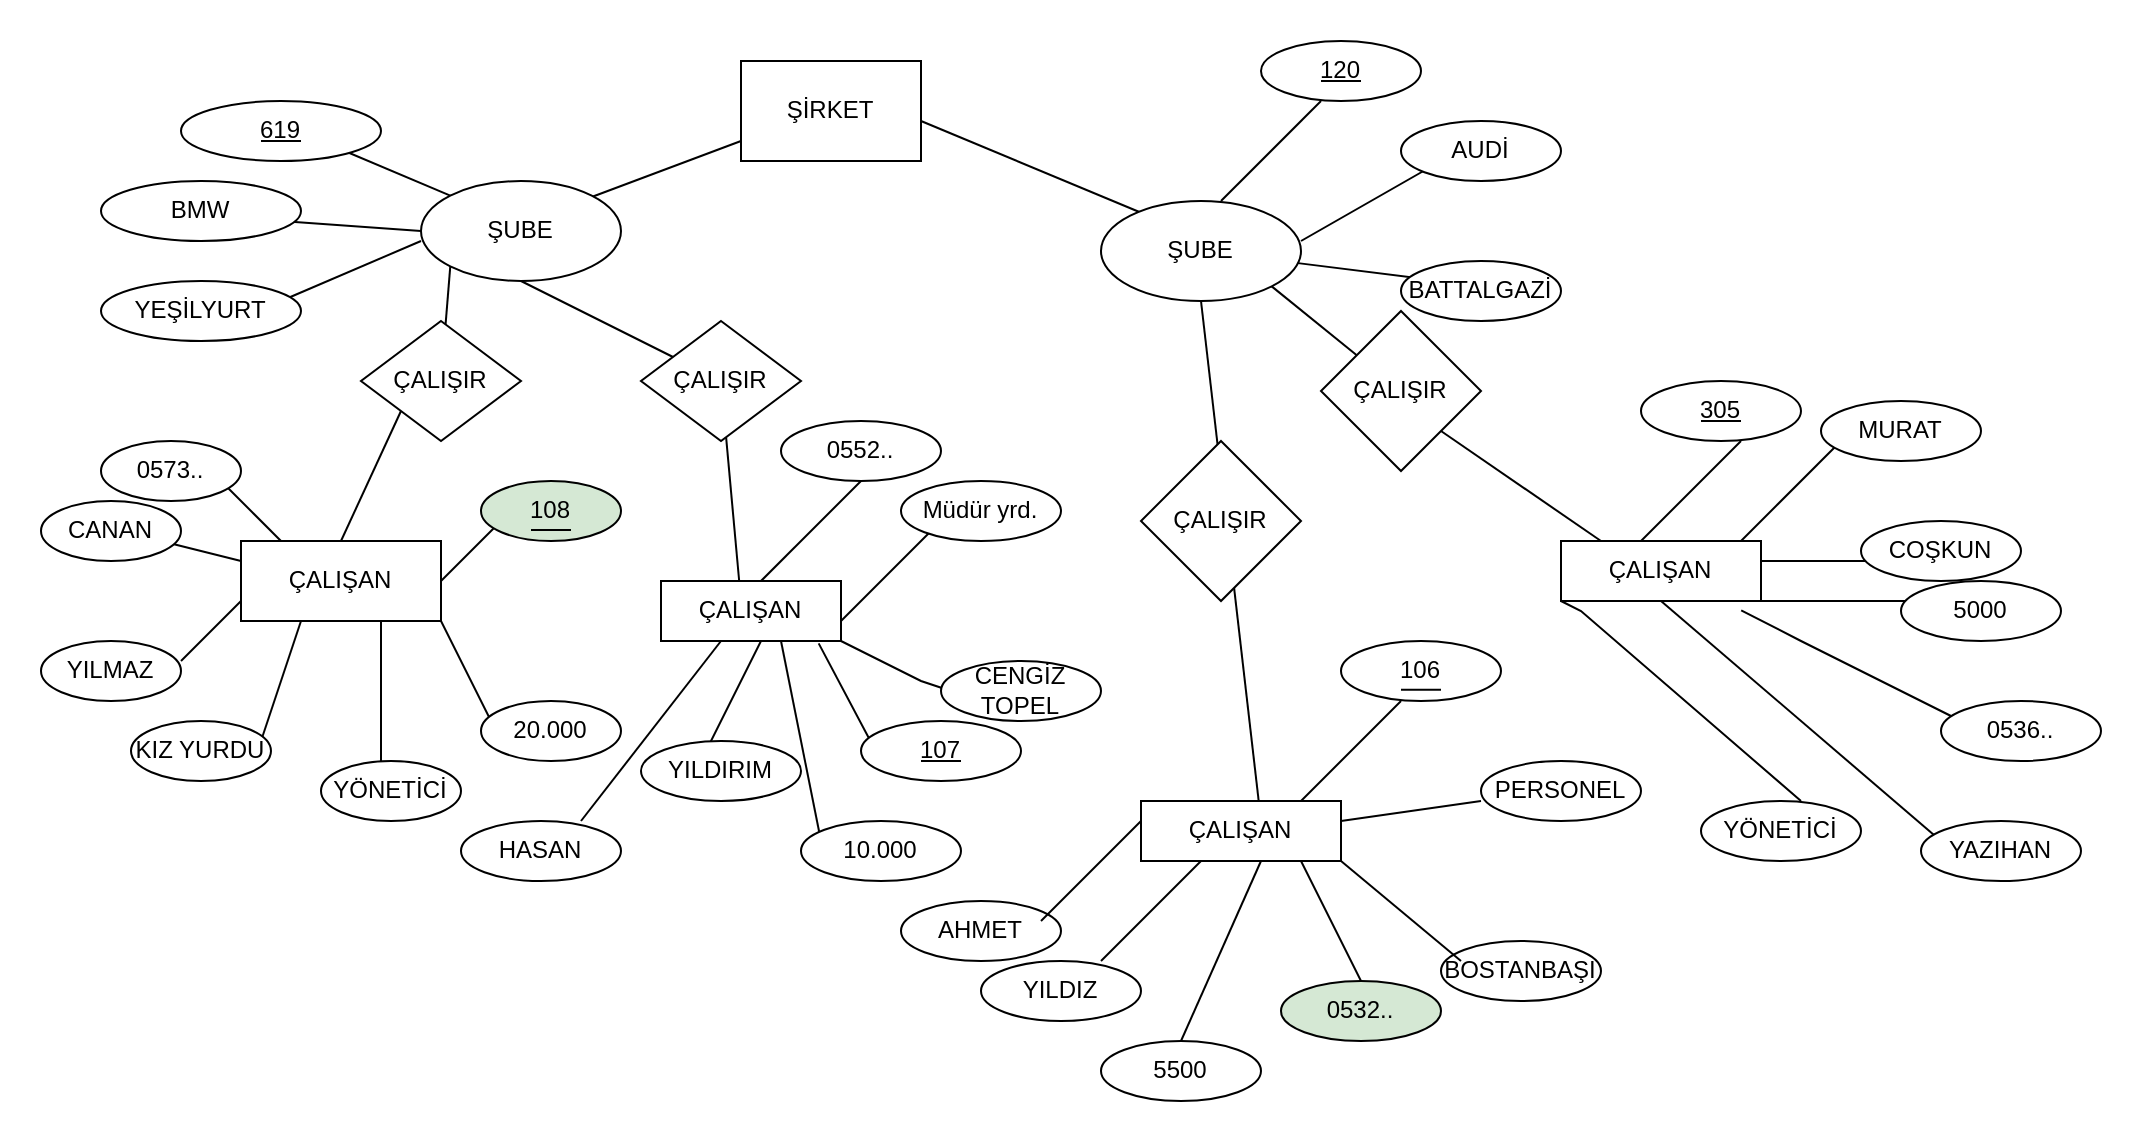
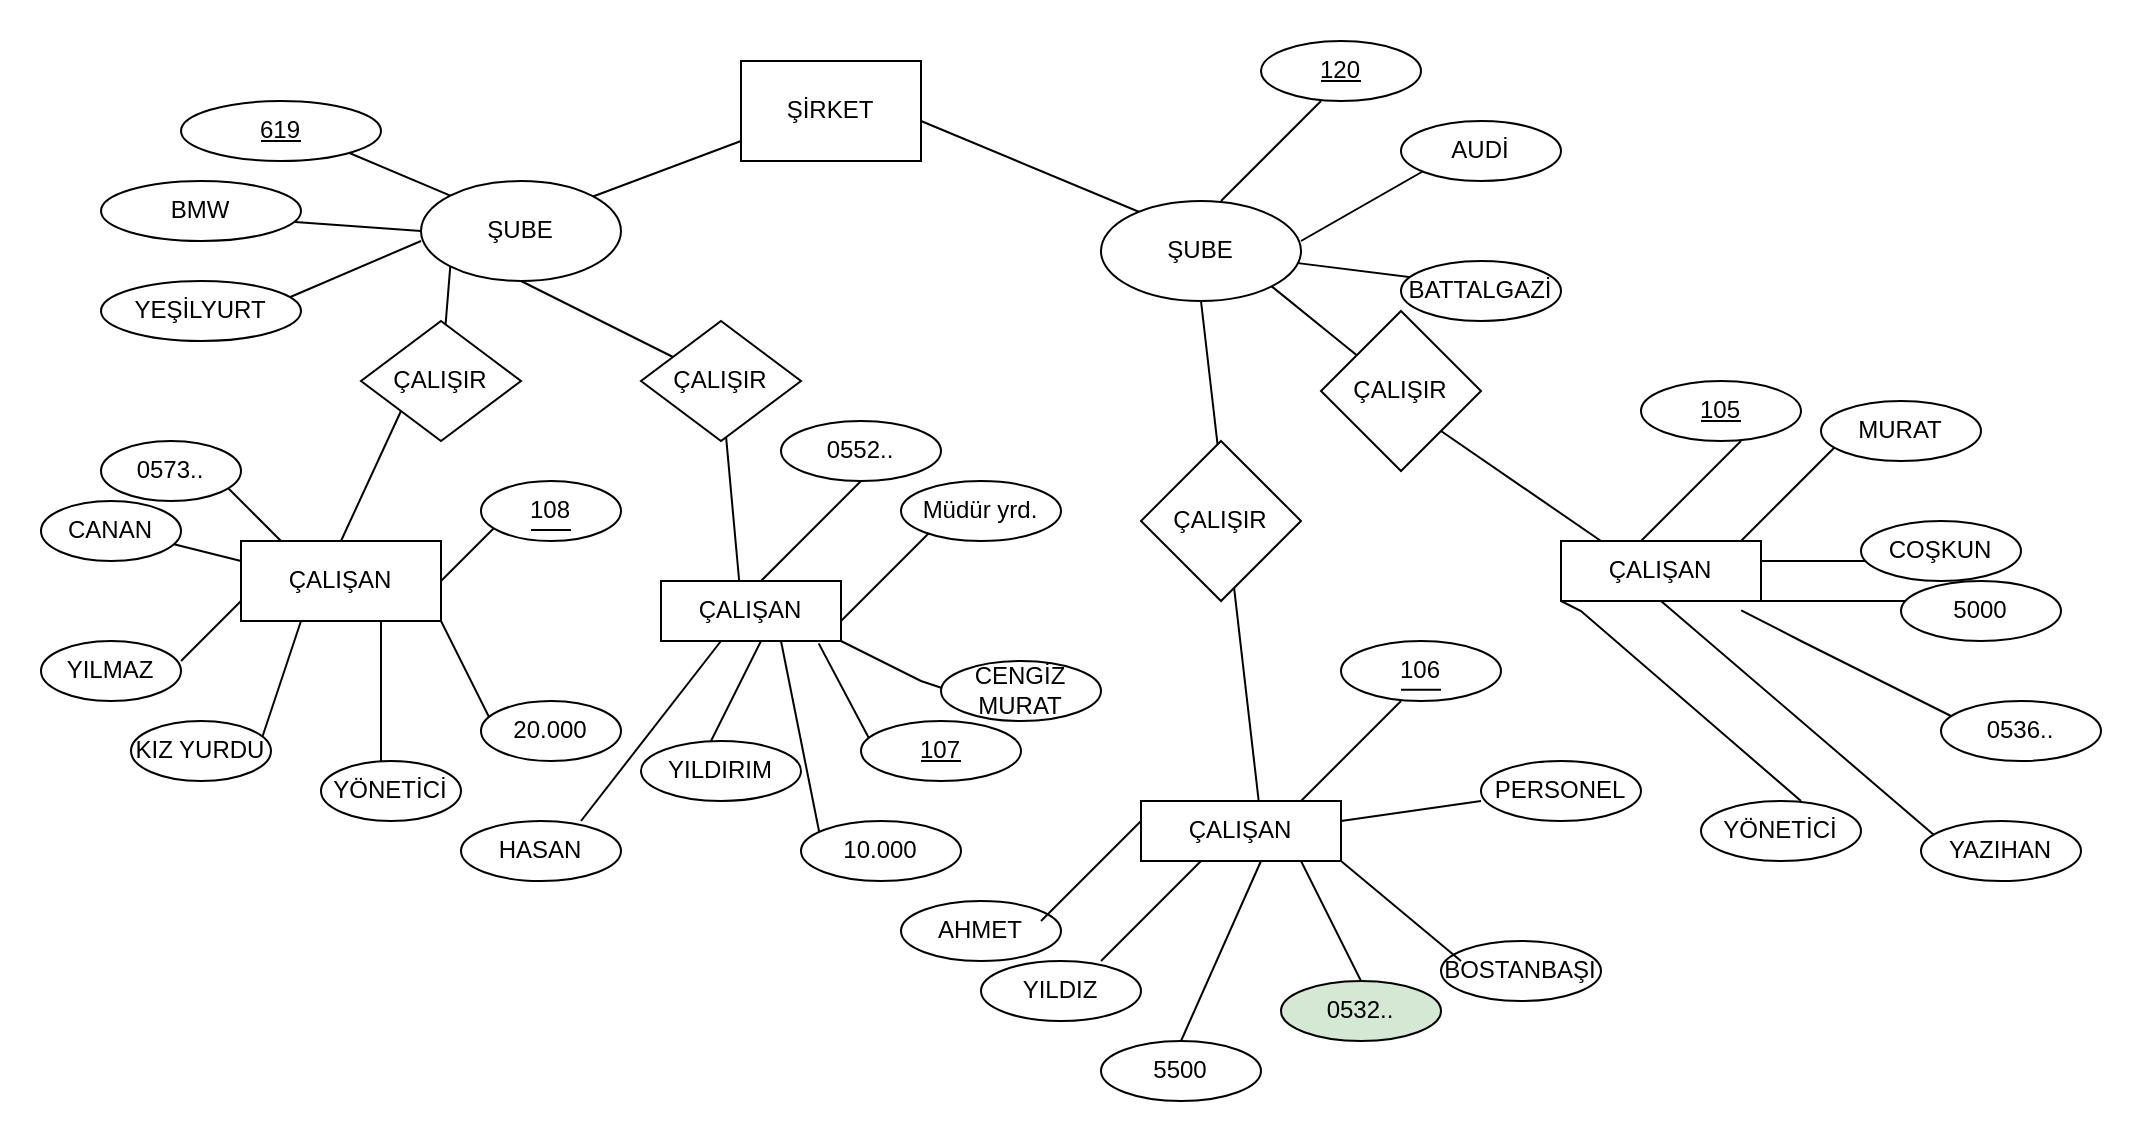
(1721, 411) -> (1721, 411)
(551, 511) -> (551, 511)
(1021, 691) -> (1021, 691)
